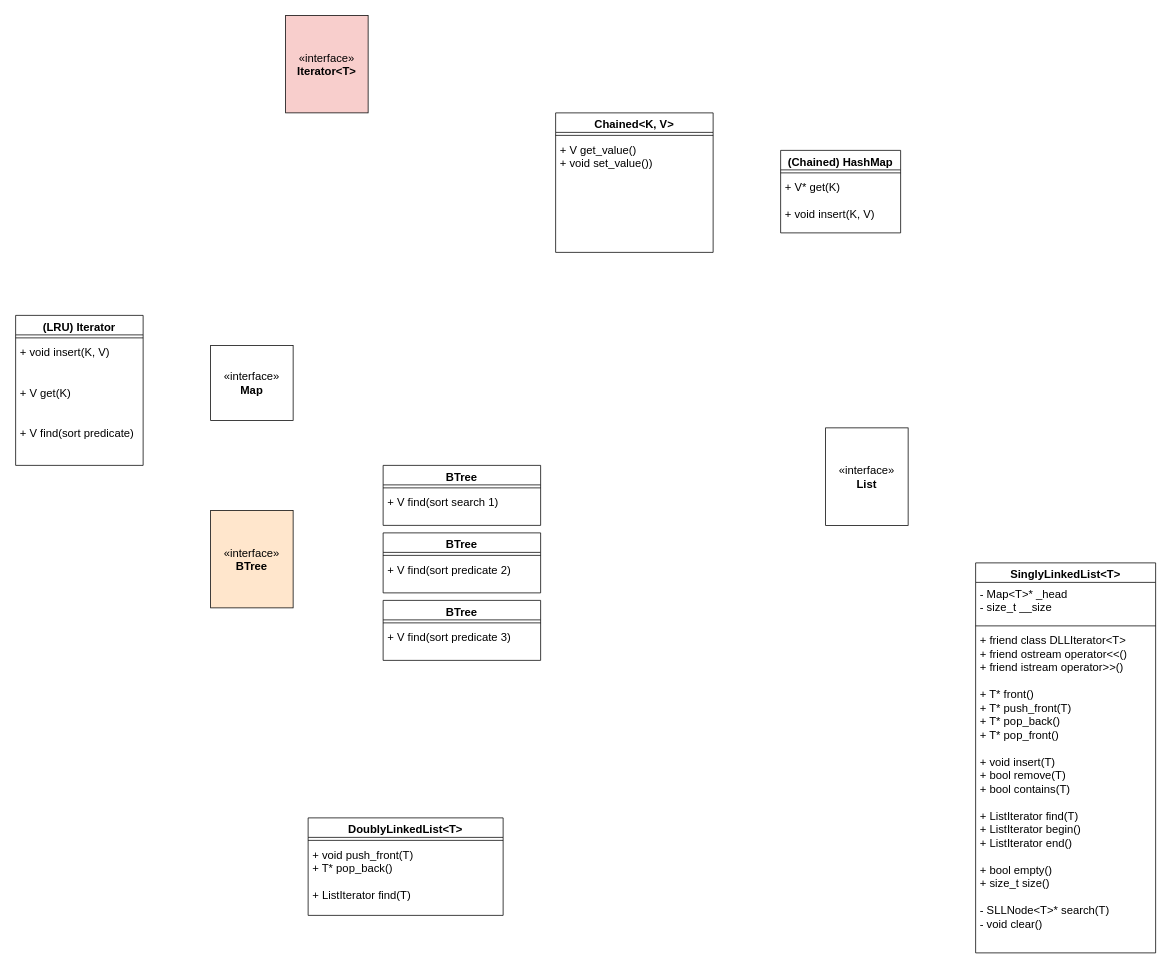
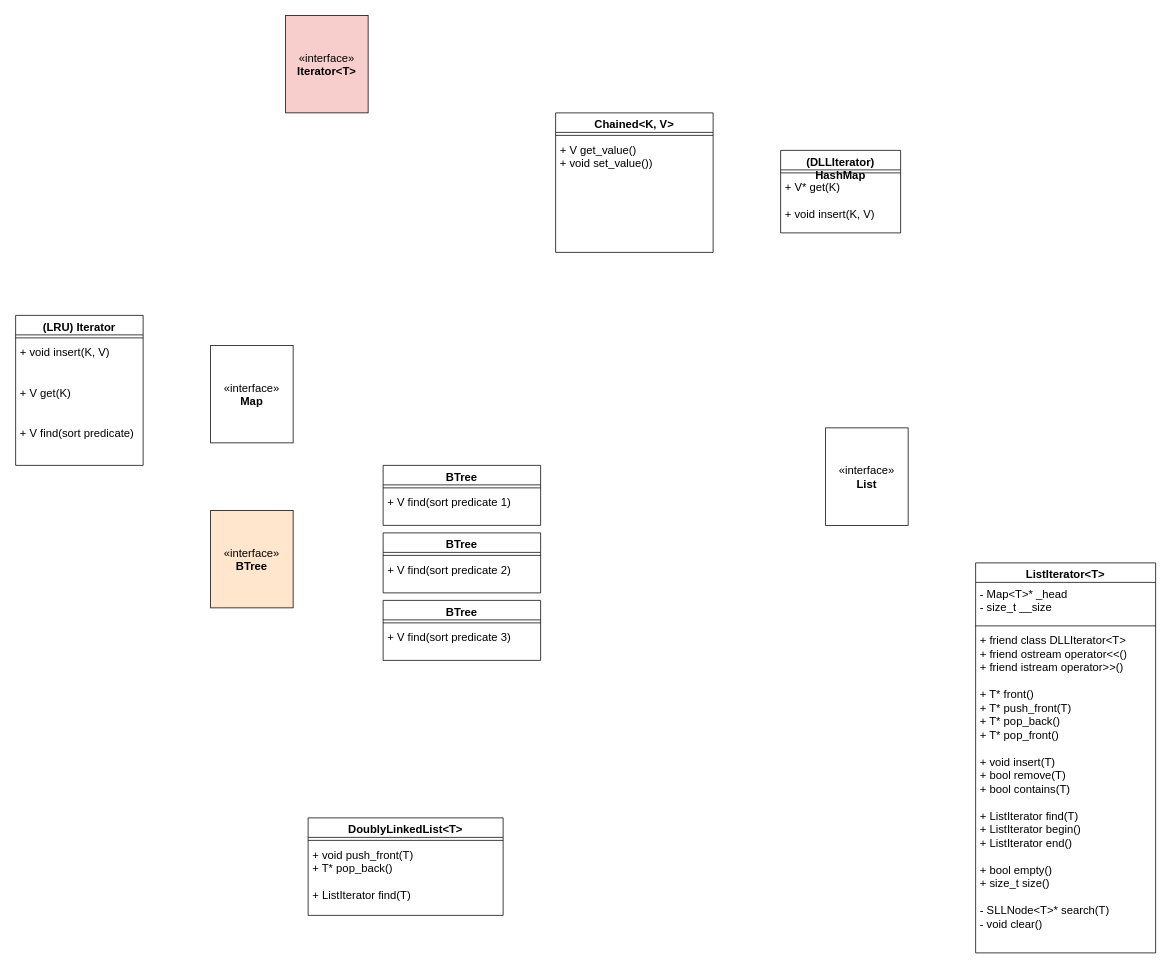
(840, 161) -> (840, 161)
(252, 383) -> (252, 394)
(439, 502) -> (446, 502)
(1065, 574) -> (1065, 574)
